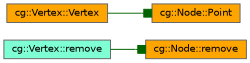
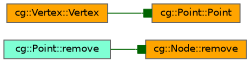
(196, 13) -> (196, 13)
(57, 49) -> (57, 49)
